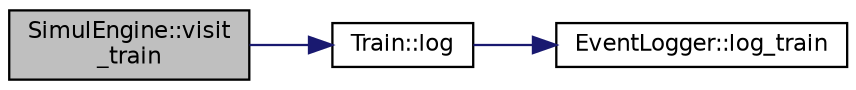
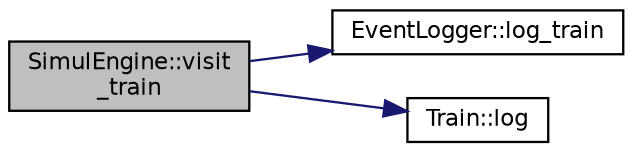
(503, 45) -> (279, 57)
